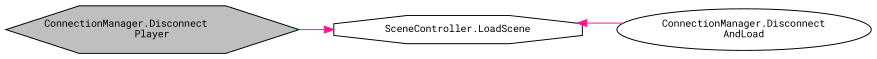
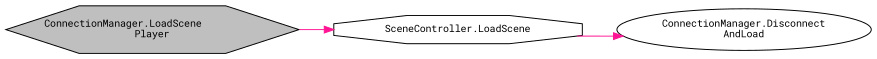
(605, 23) -> (595, 36)
(152, 30) -> (152, 30)
